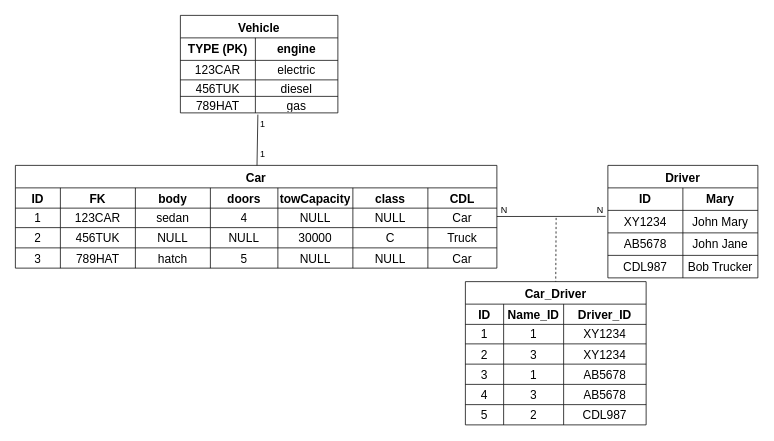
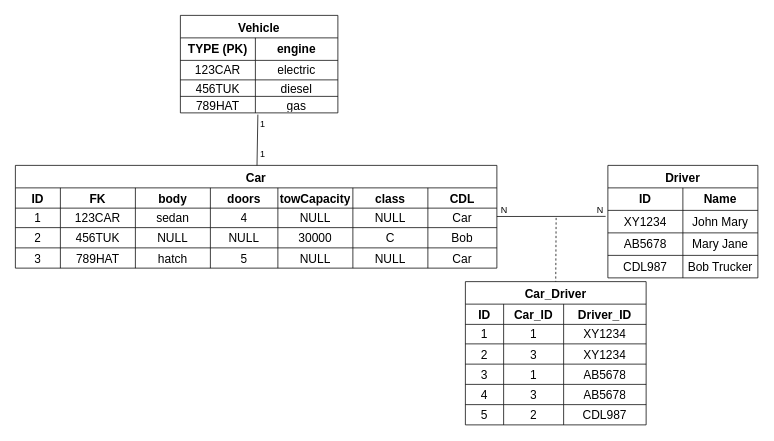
(720, 199) -> (720, 199)
(462, 238) -> (462, 238)
(720, 244) -> (720, 244)
(534, 315) -> (534, 315)
